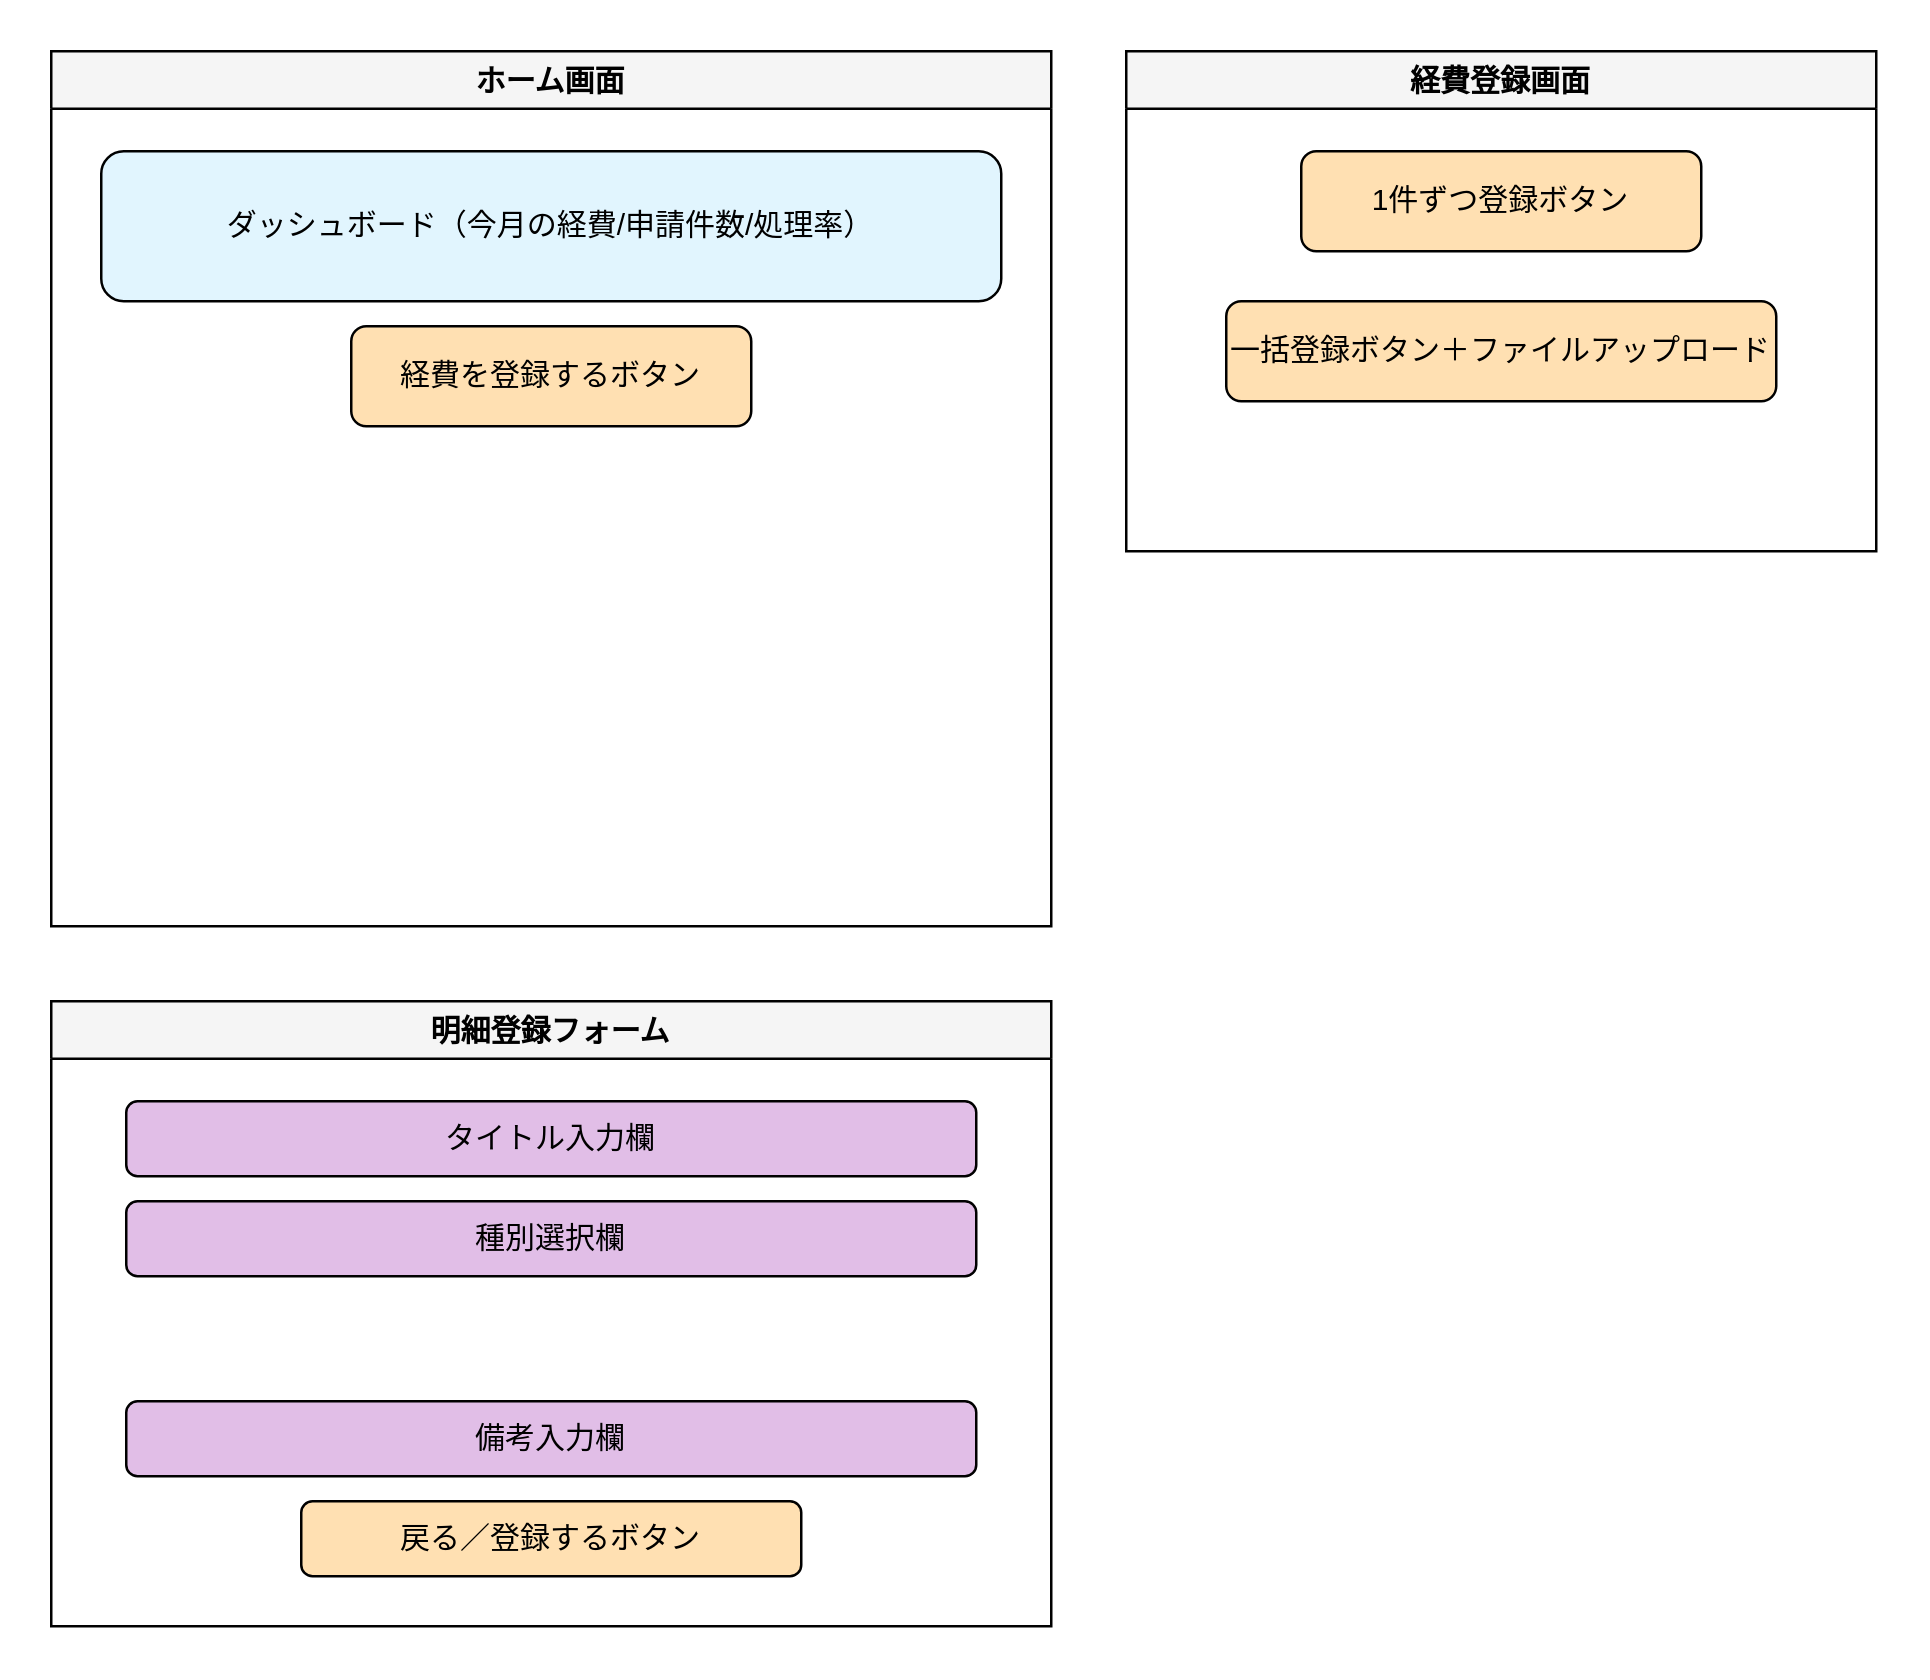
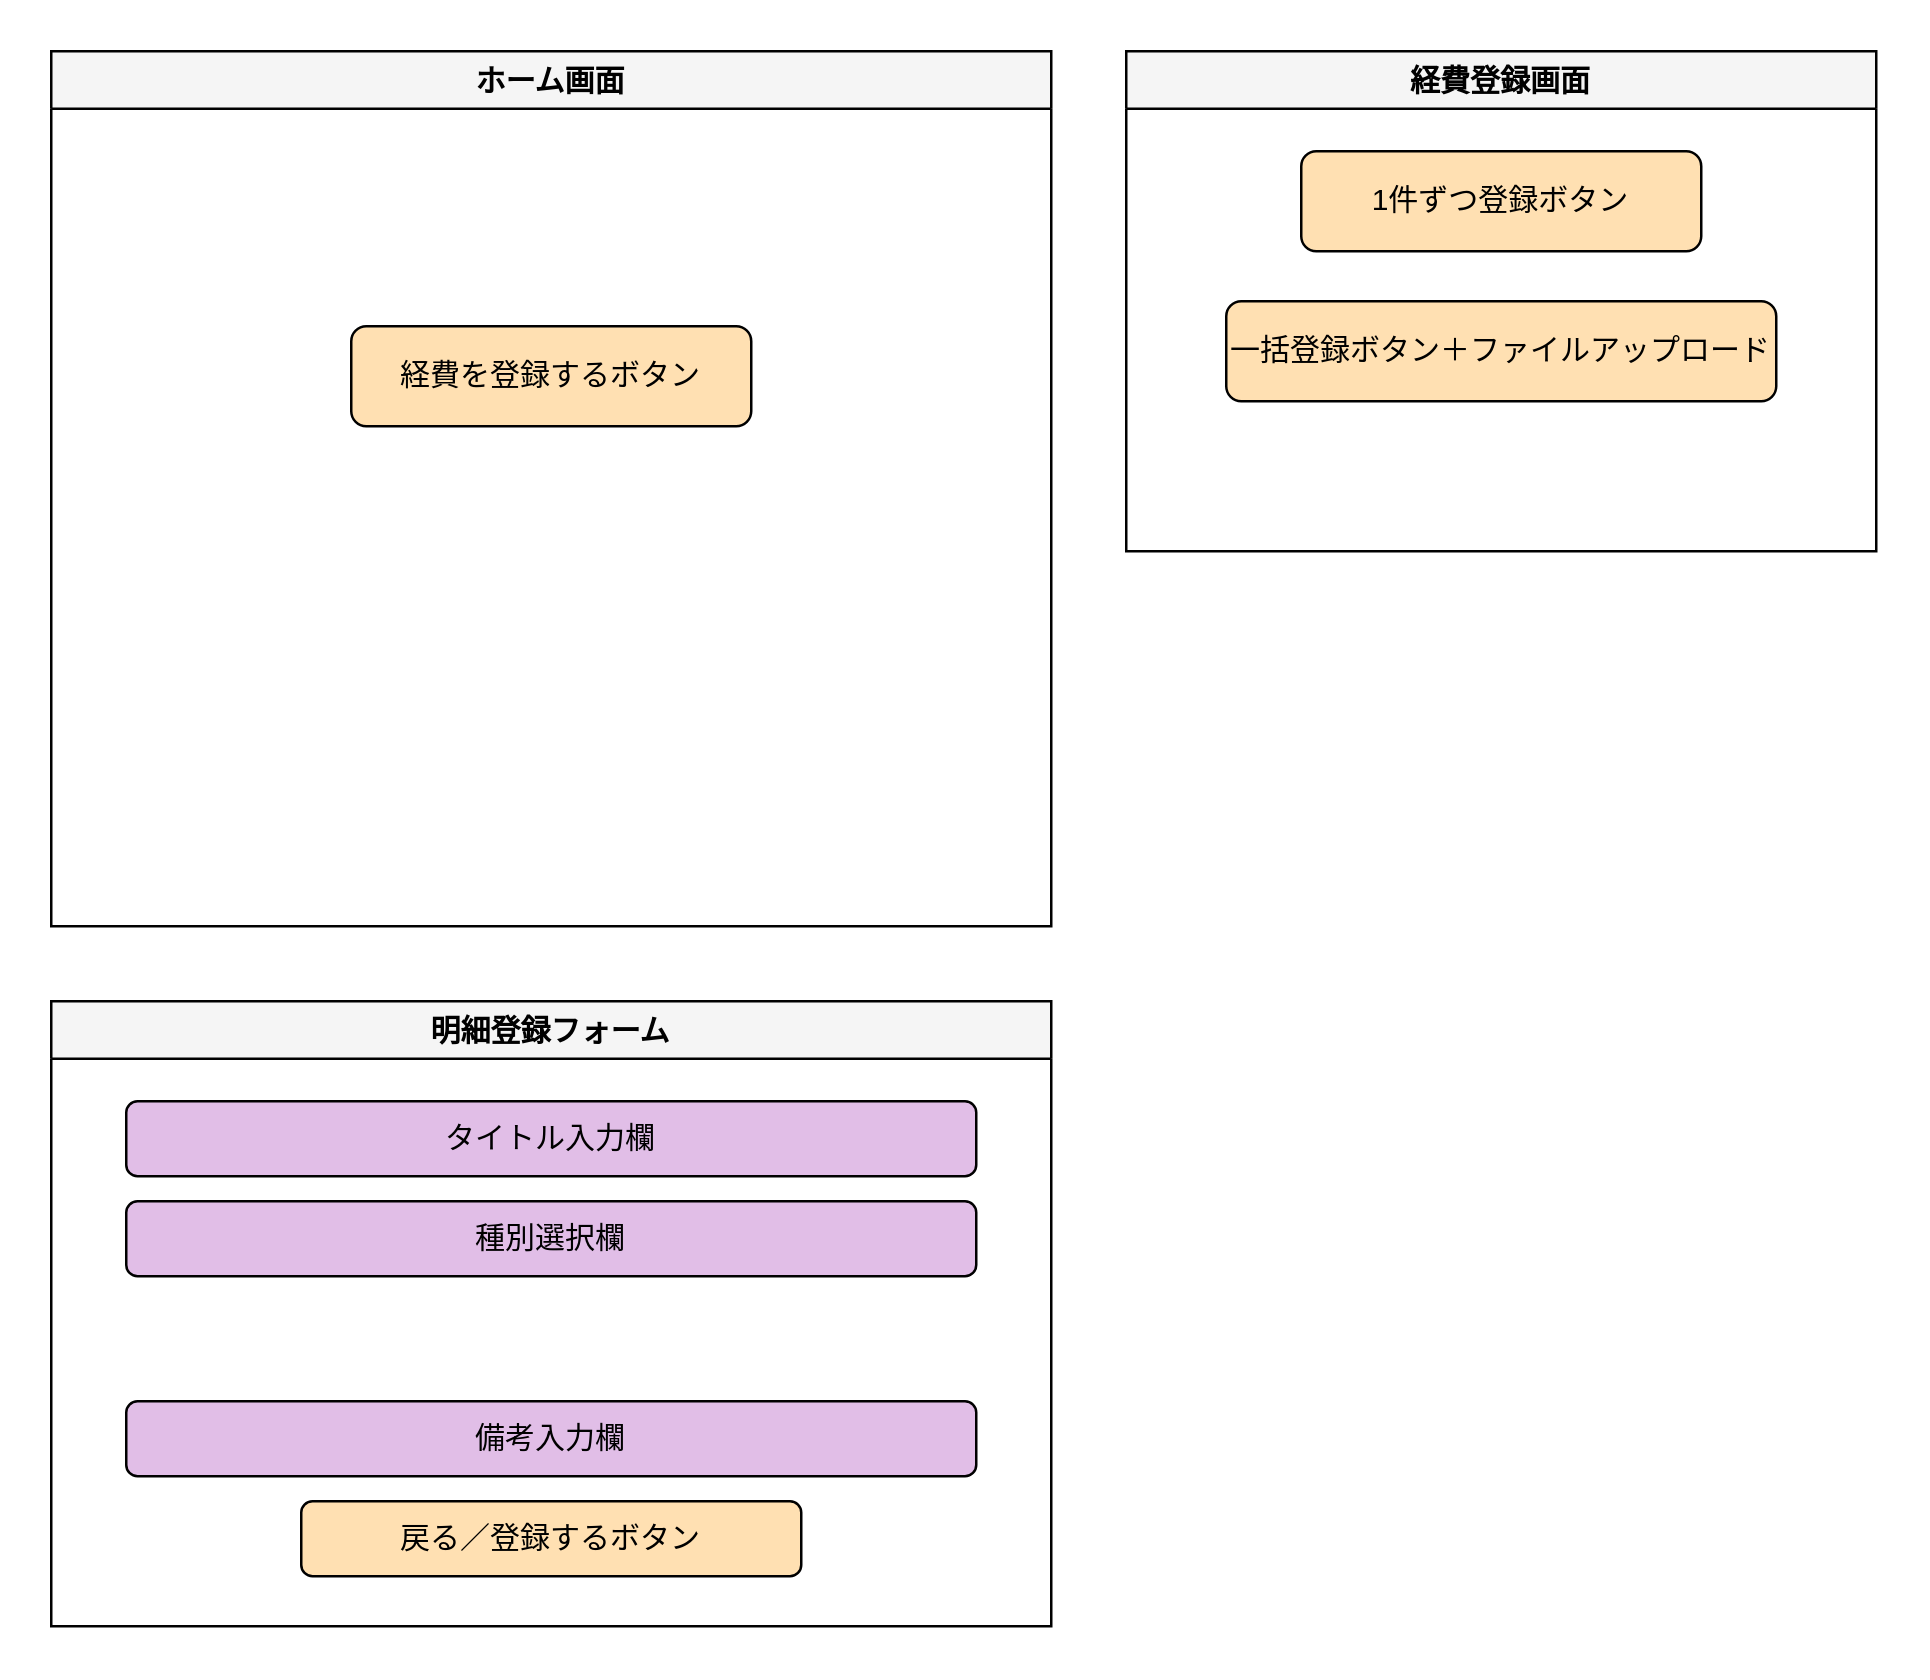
(551, 226) -> none
